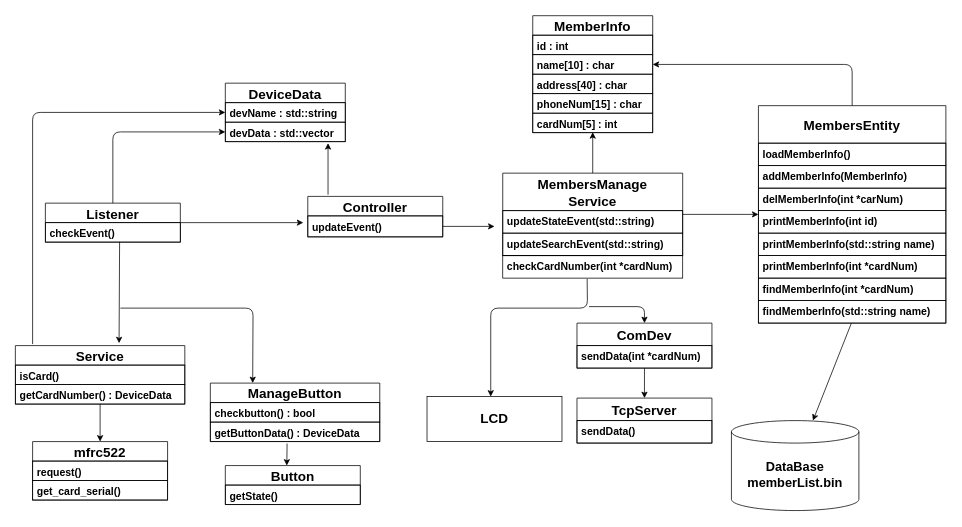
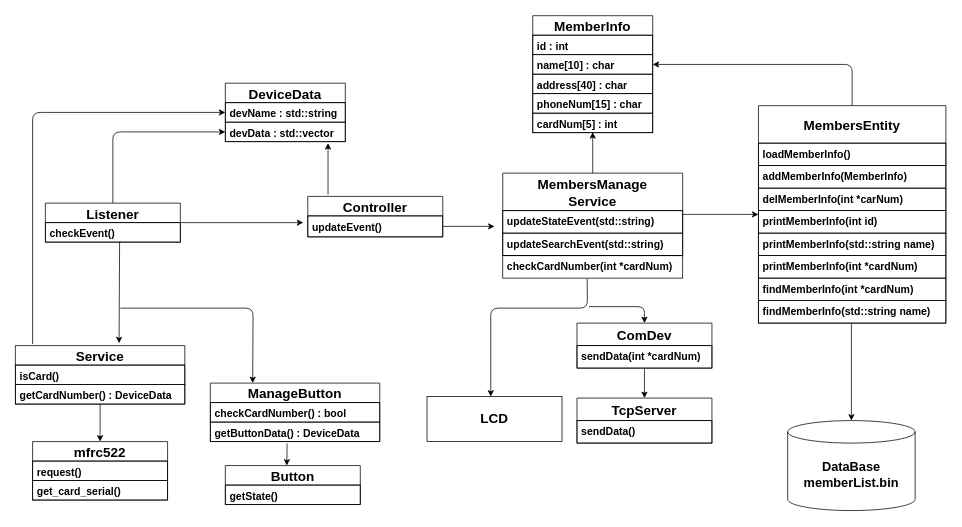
(268, 414) -> (280, 414)
(795, 465) -> (852, 465)
